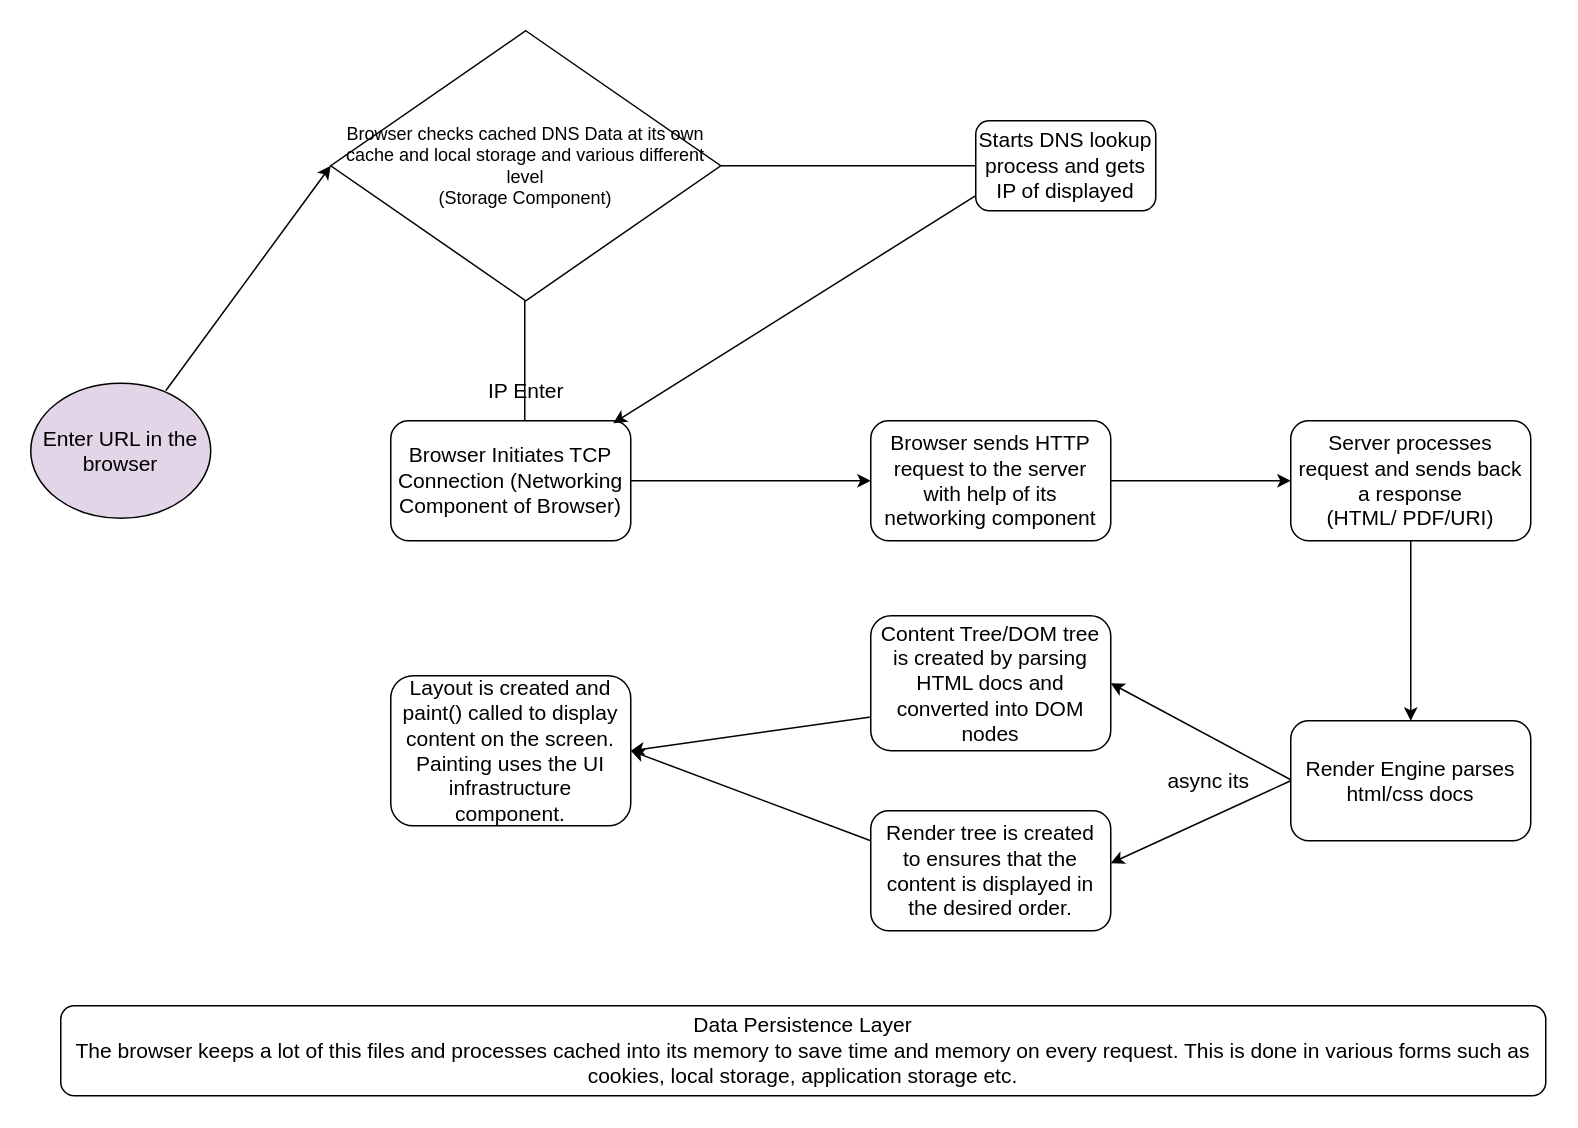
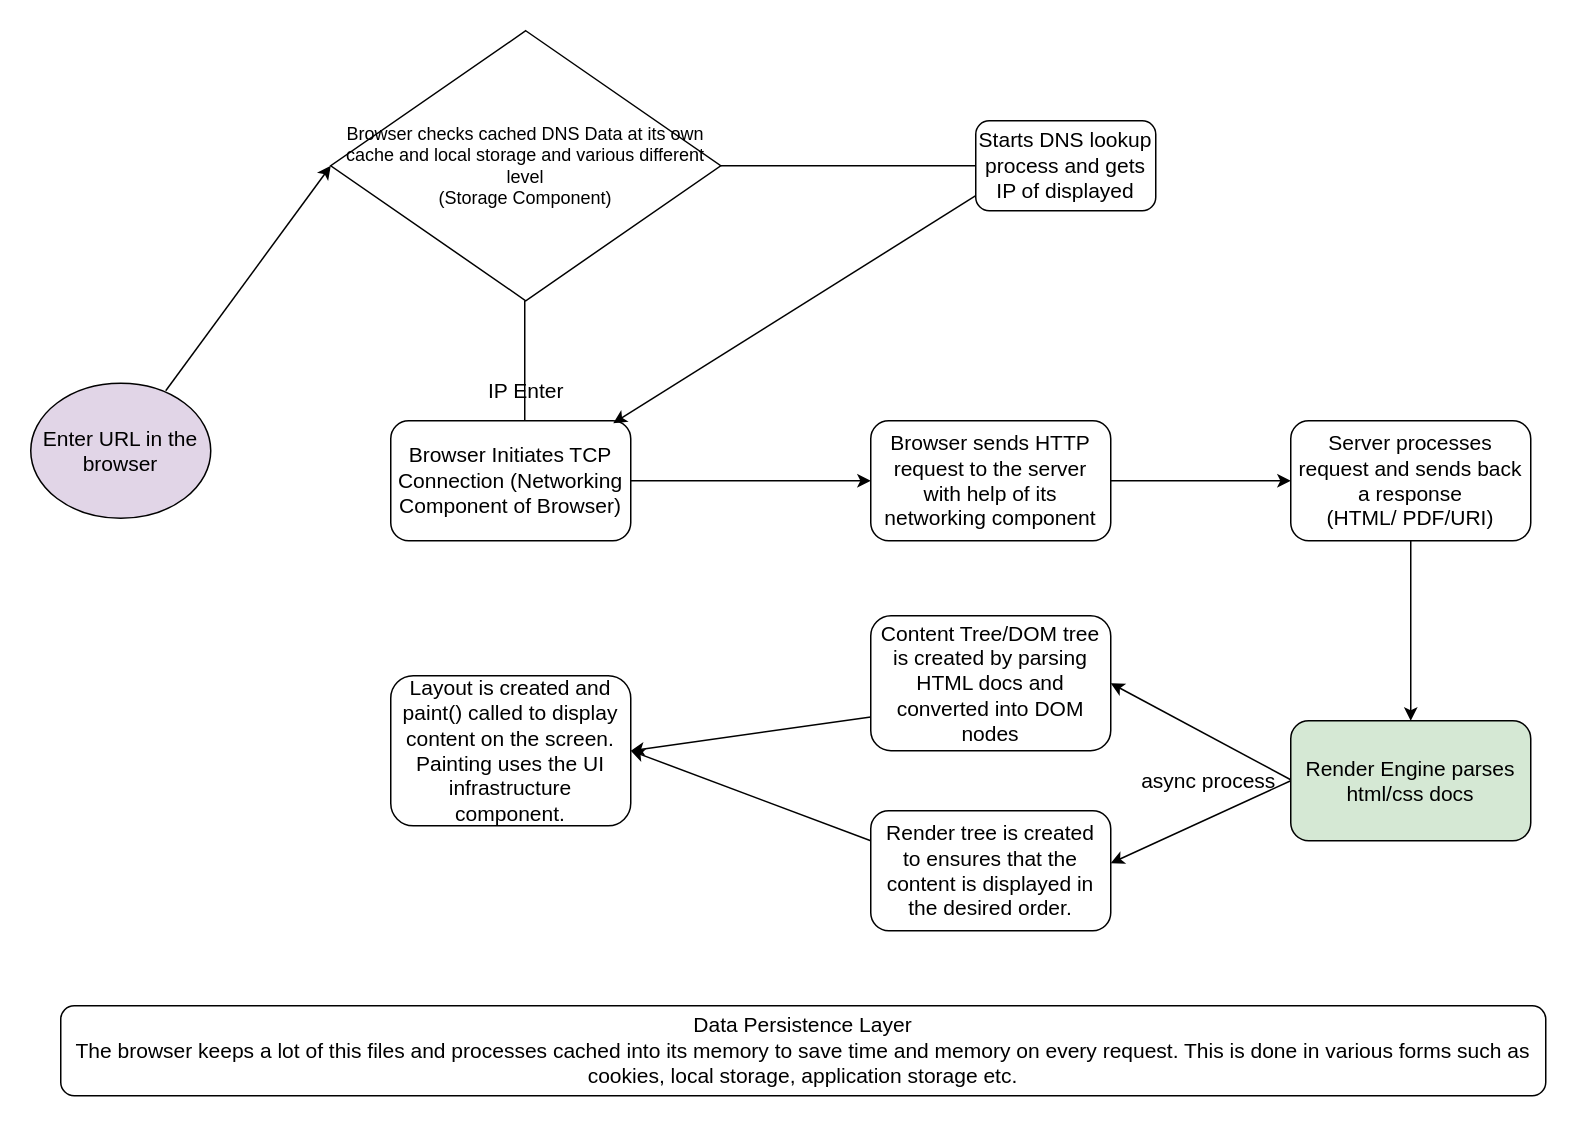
(1209, 781) -> (1209, 781)
(1411, 781) -> (1411, 781)
